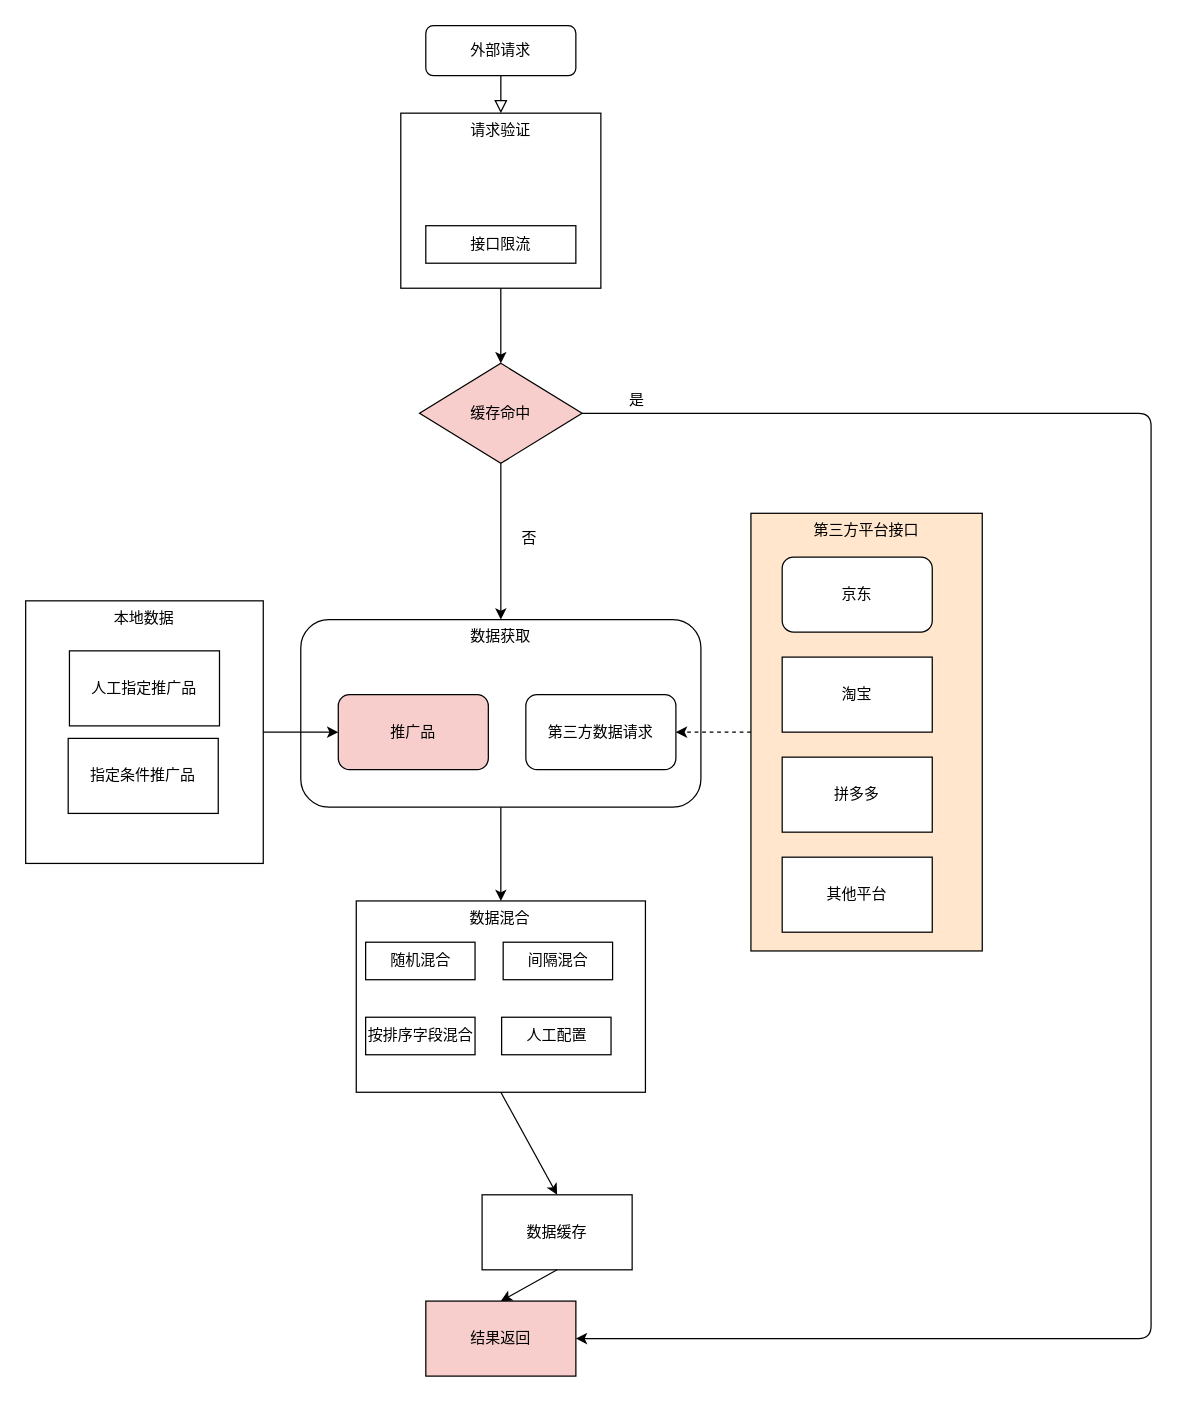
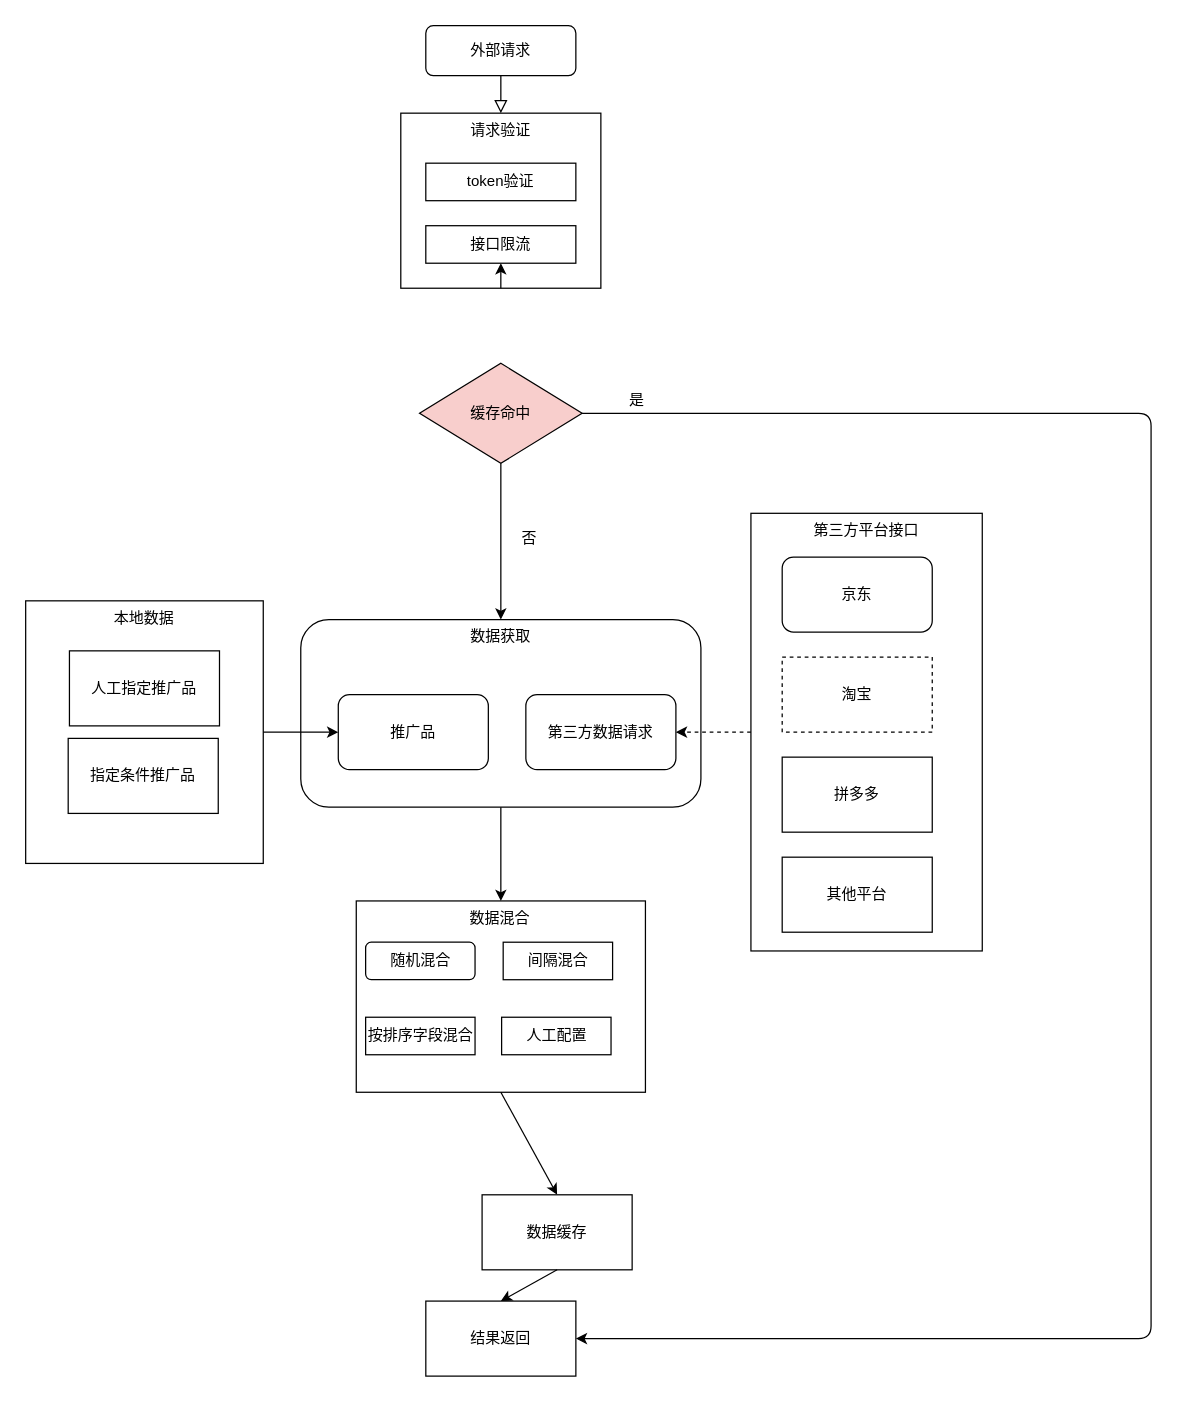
none -> (501, 182)
(501, 321) -> (501, 280)
(866, 531) -> (866, 531)
(857, 694) -> (857, 694)
(413, 732) -> (413, 732)
(420, 961) -> (420, 961)
(501, 1338) -> (501, 1338)
